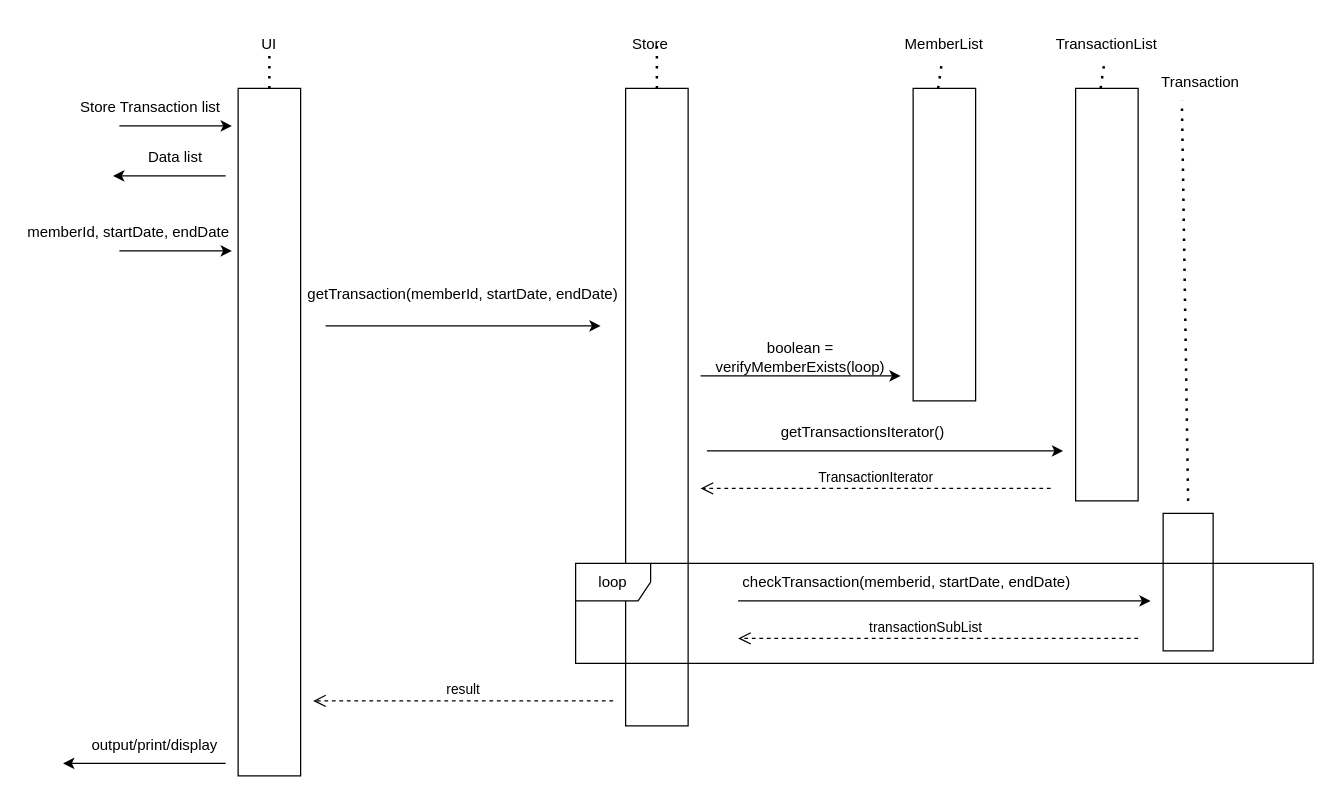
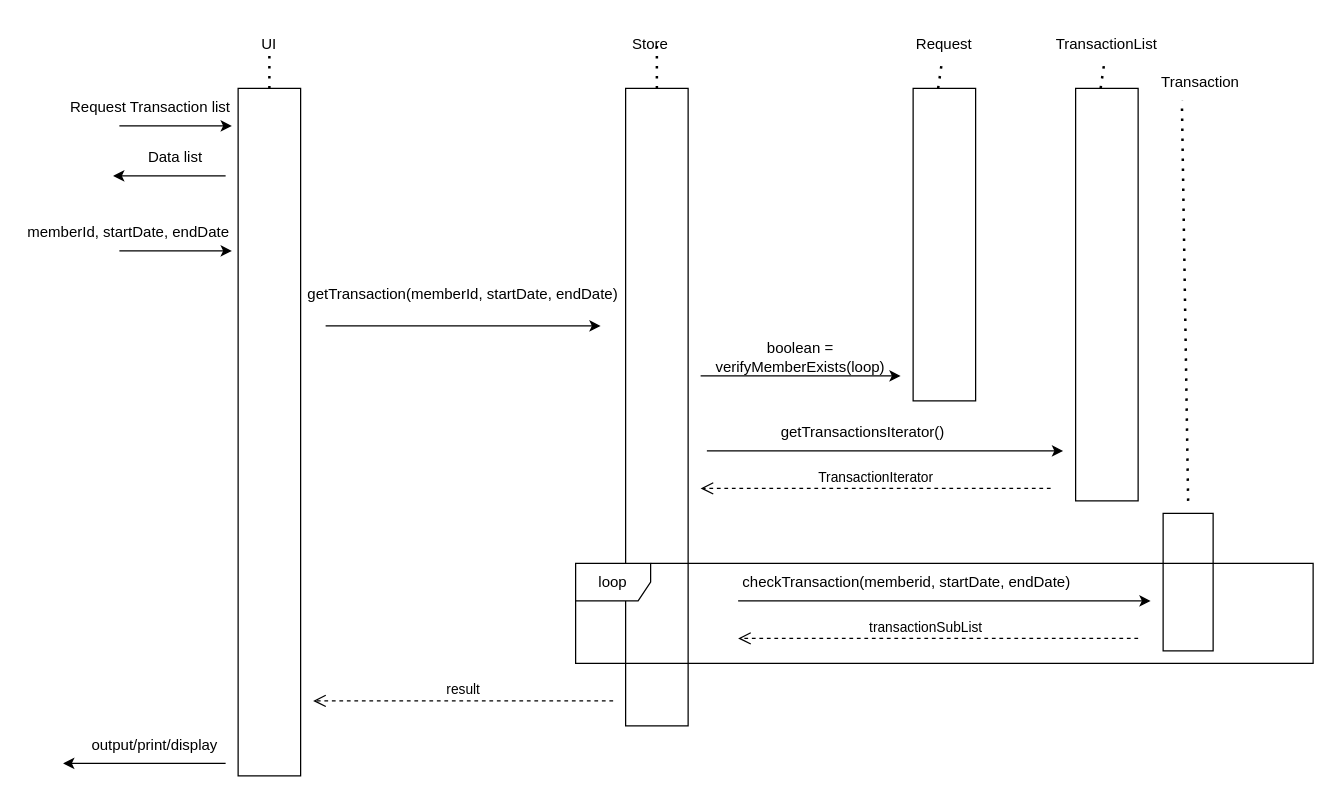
(944, 44) -> (944, 44)
(151, 107) -> (151, 107)
